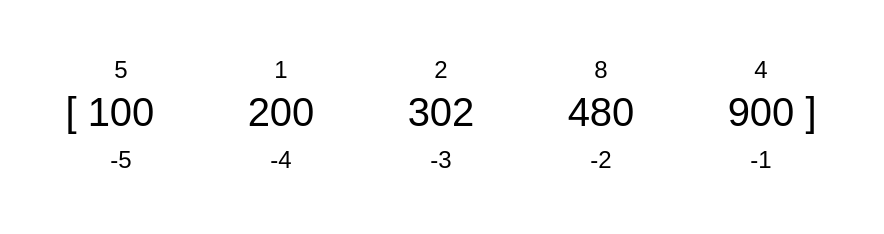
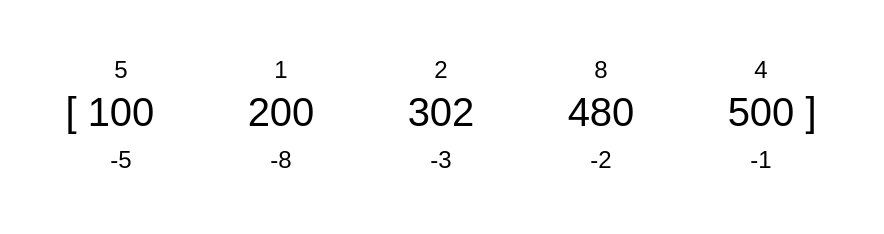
(762, 111) -> (762, 111)
(282, 161) -> (282, 161)
